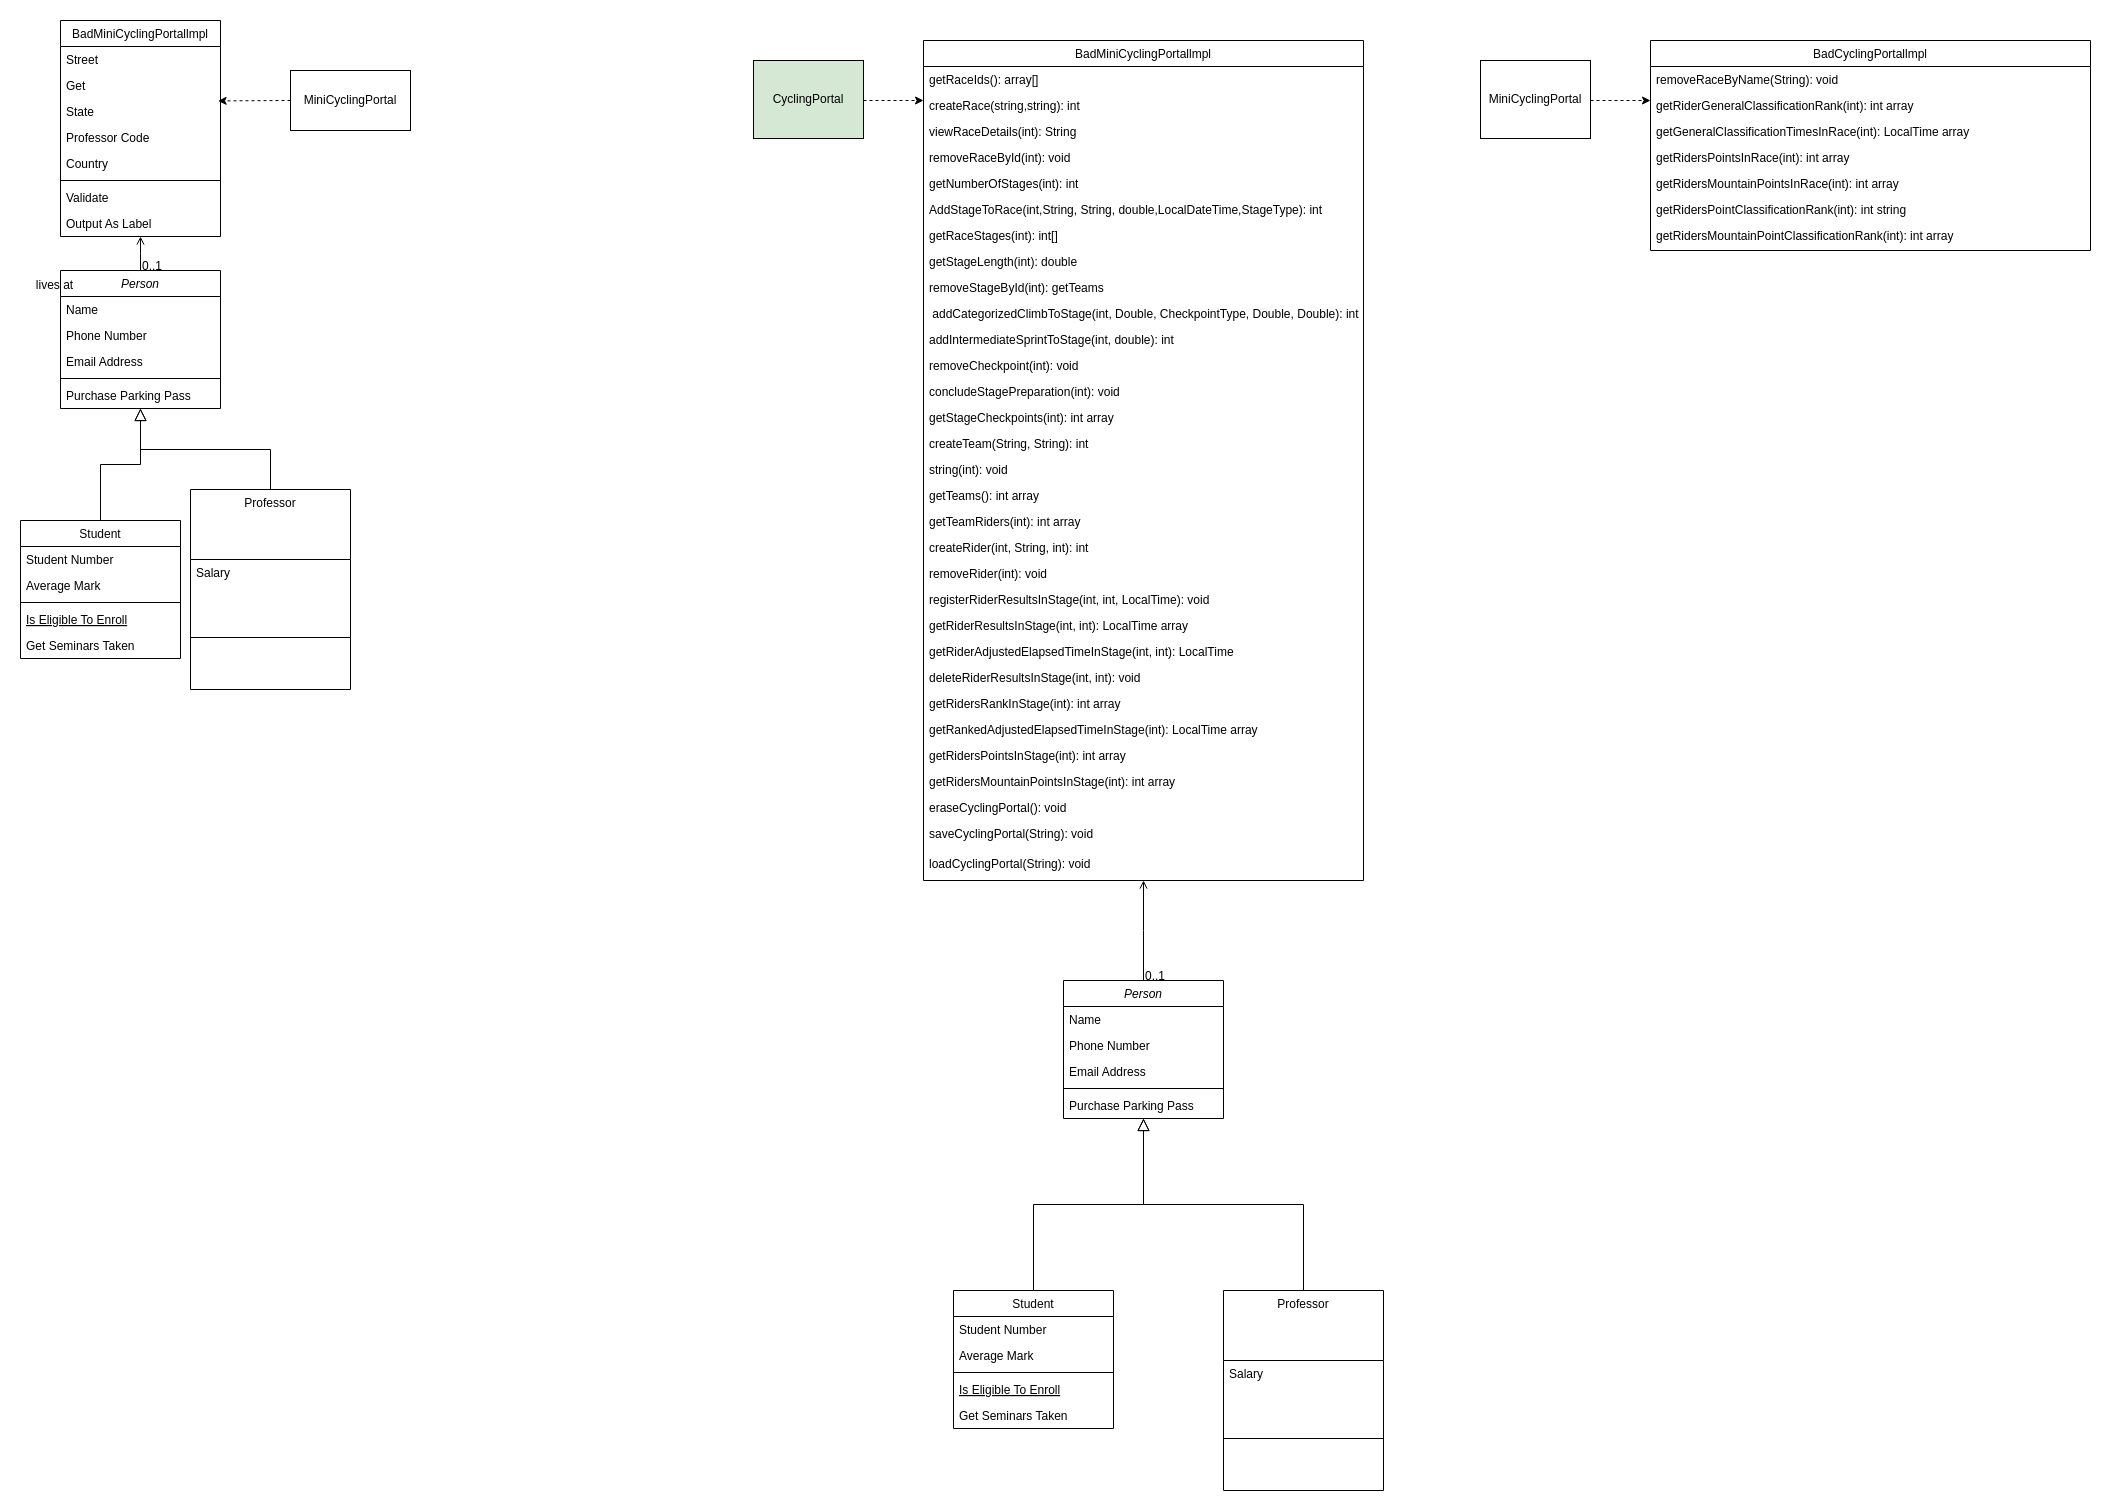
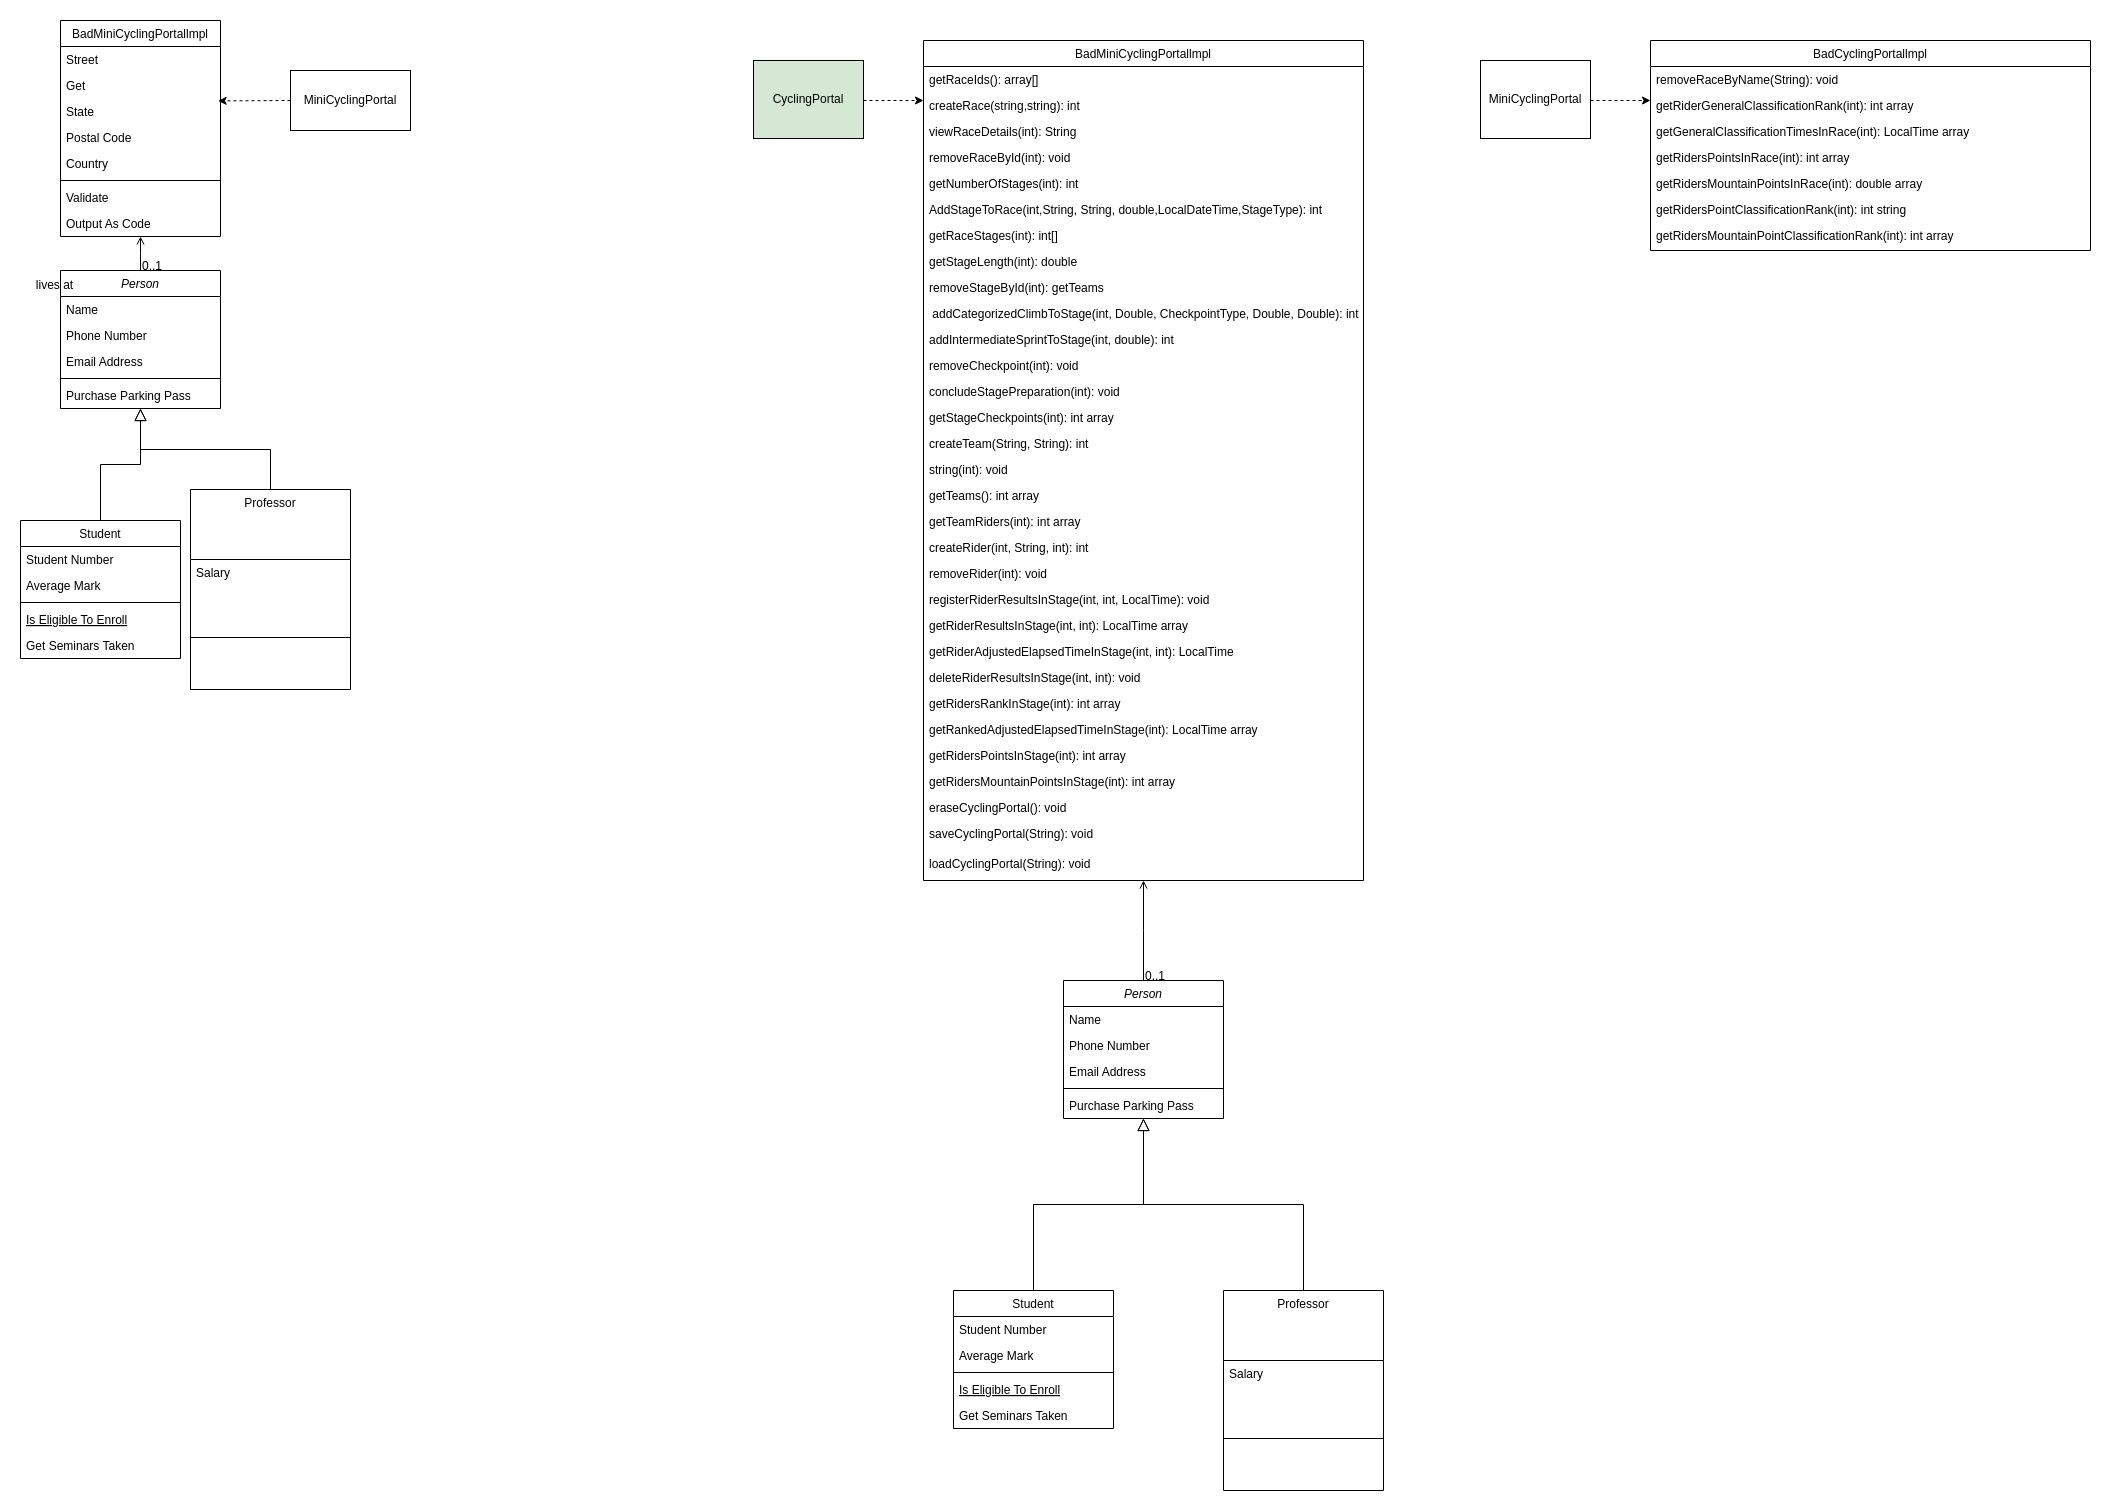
(111, 138) -> (100, 138)
(1795, 184) -> (1805, 184)
(112, 224) -> (110, 224)
